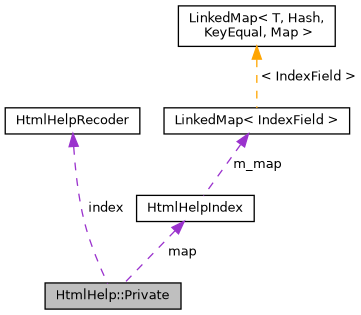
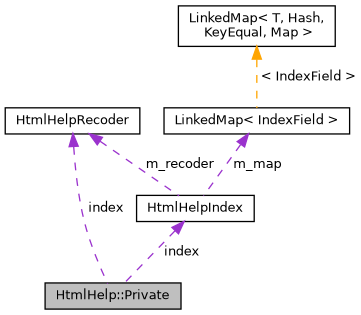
none -> (140, 169)
(180, 252) -> (180, 252)
